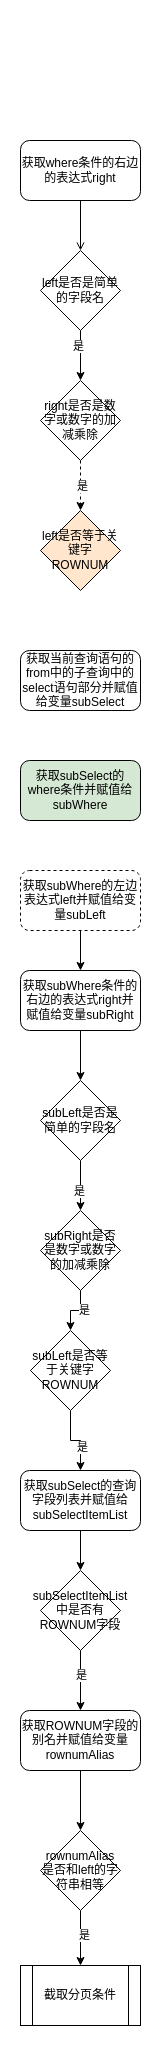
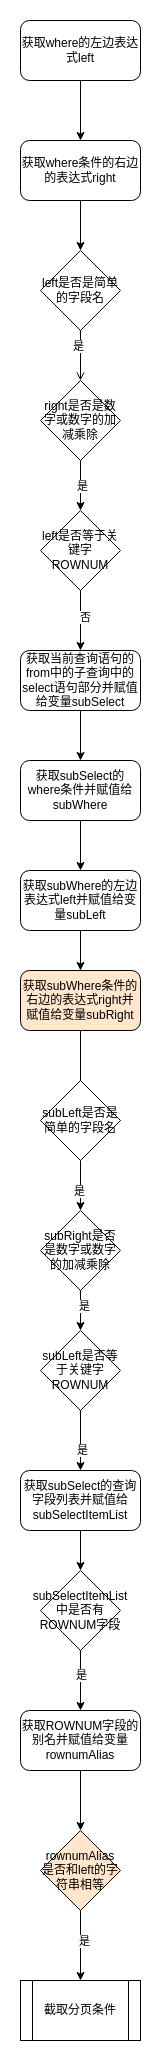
none -> (81, 51)
none -> (81, 107)
(81, 244) -> (81, 242)
(81, 372) -> (81, 374)
(81, 471) -> (81, 471)
(81, 551) -> (81, 551)
none -> (81, 617)
none -> (81, 732)
(81, 791) -> (81, 791)
none -> (81, 842)
(81, 901) -> (81, 901)
(81, 1001) -> (81, 1001)
(81, 1072) -> (81, 1075)
(71, 1371) -> (81, 1371)
(81, 1871) -> (81, 1871)
(81, 1996) -> (81, 2011)
